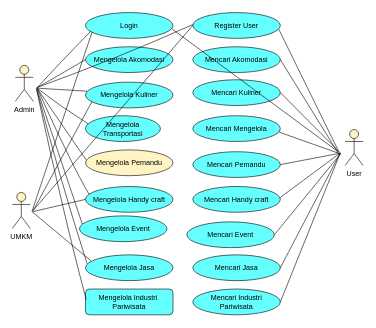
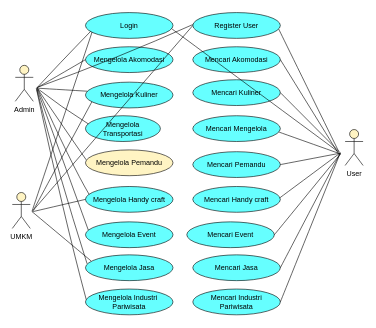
(123, 229) -> (129, 235)
(129, 302) -> (129, 302)
